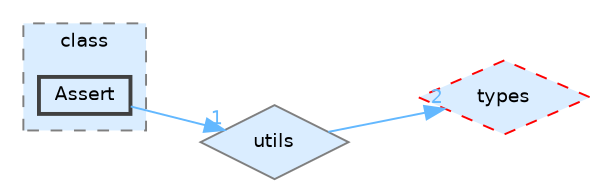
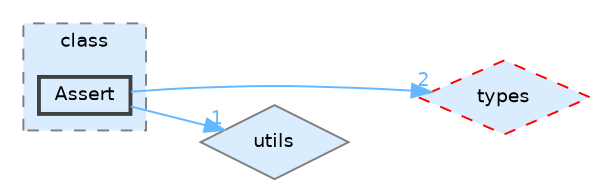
(377, 122) -> (271, 86)
